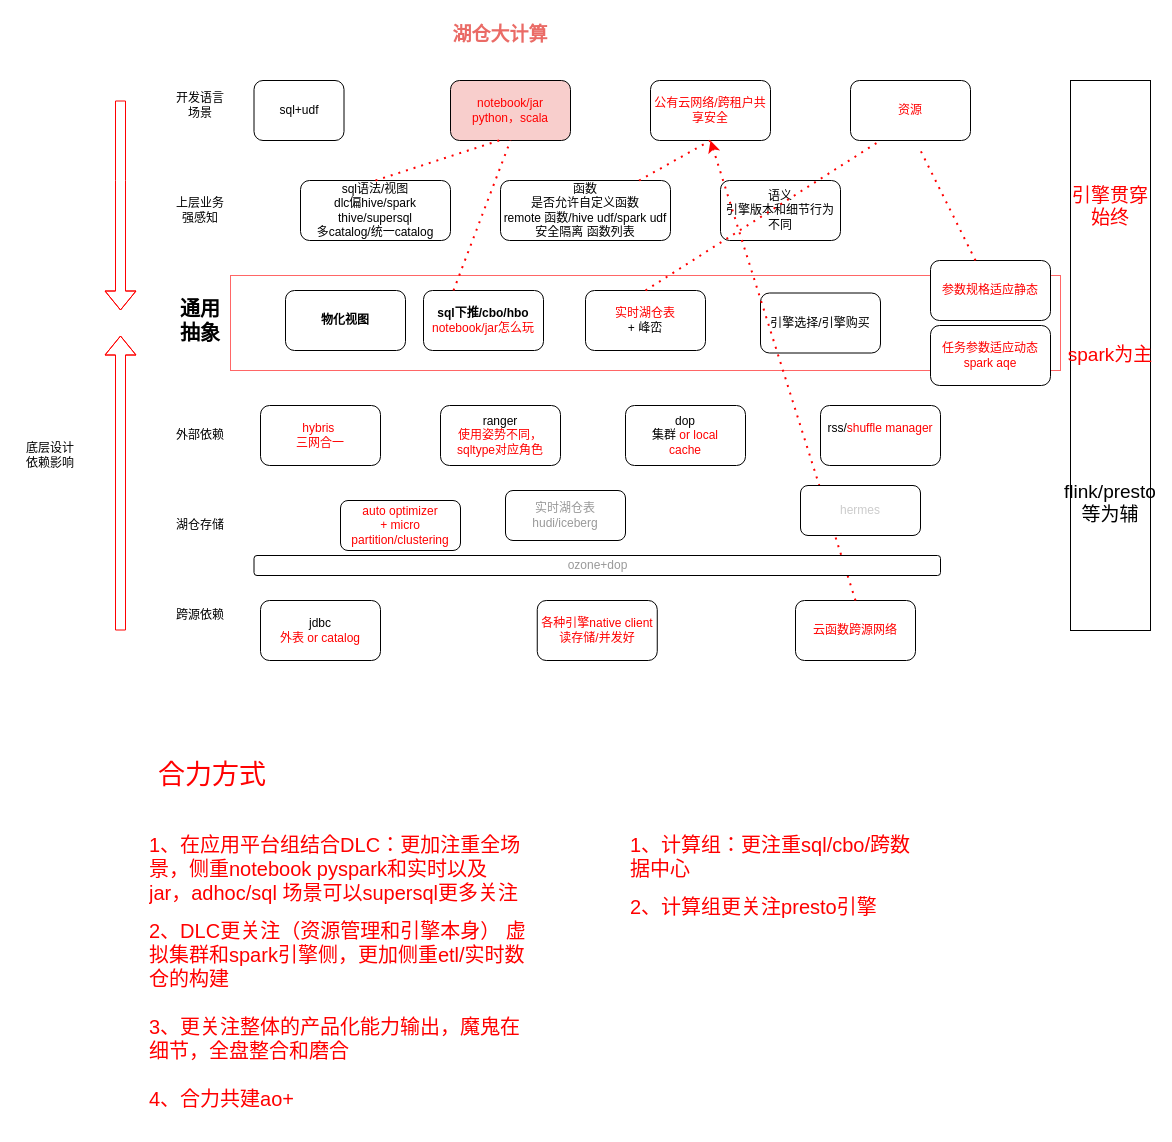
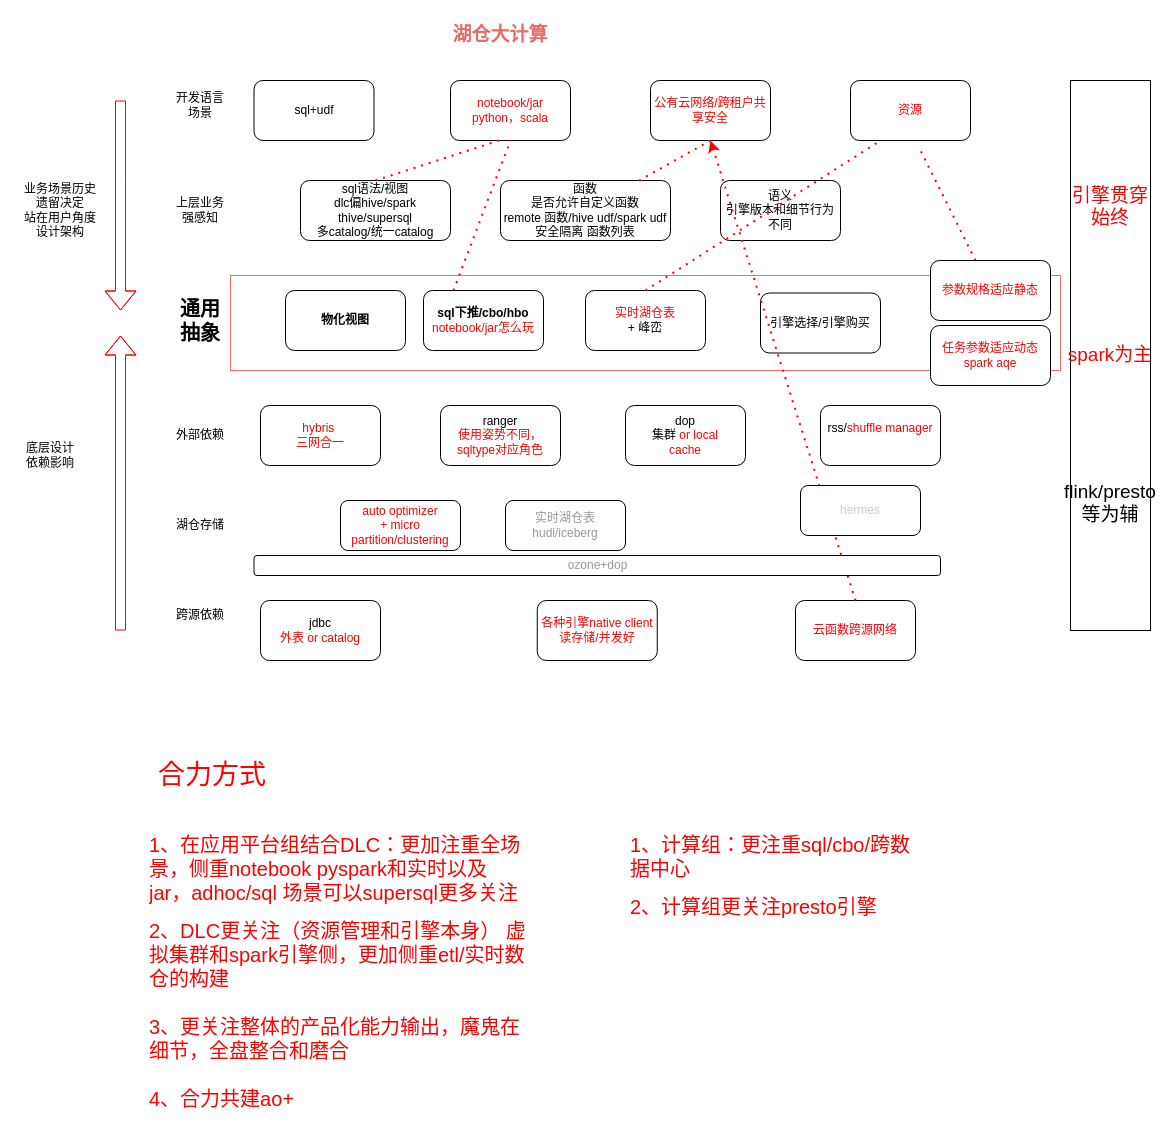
(299, 111) -> (314, 111)
(511, 111) -> (511, 111)
none -> (61, 211)
(566, 516) -> (566, 526)
